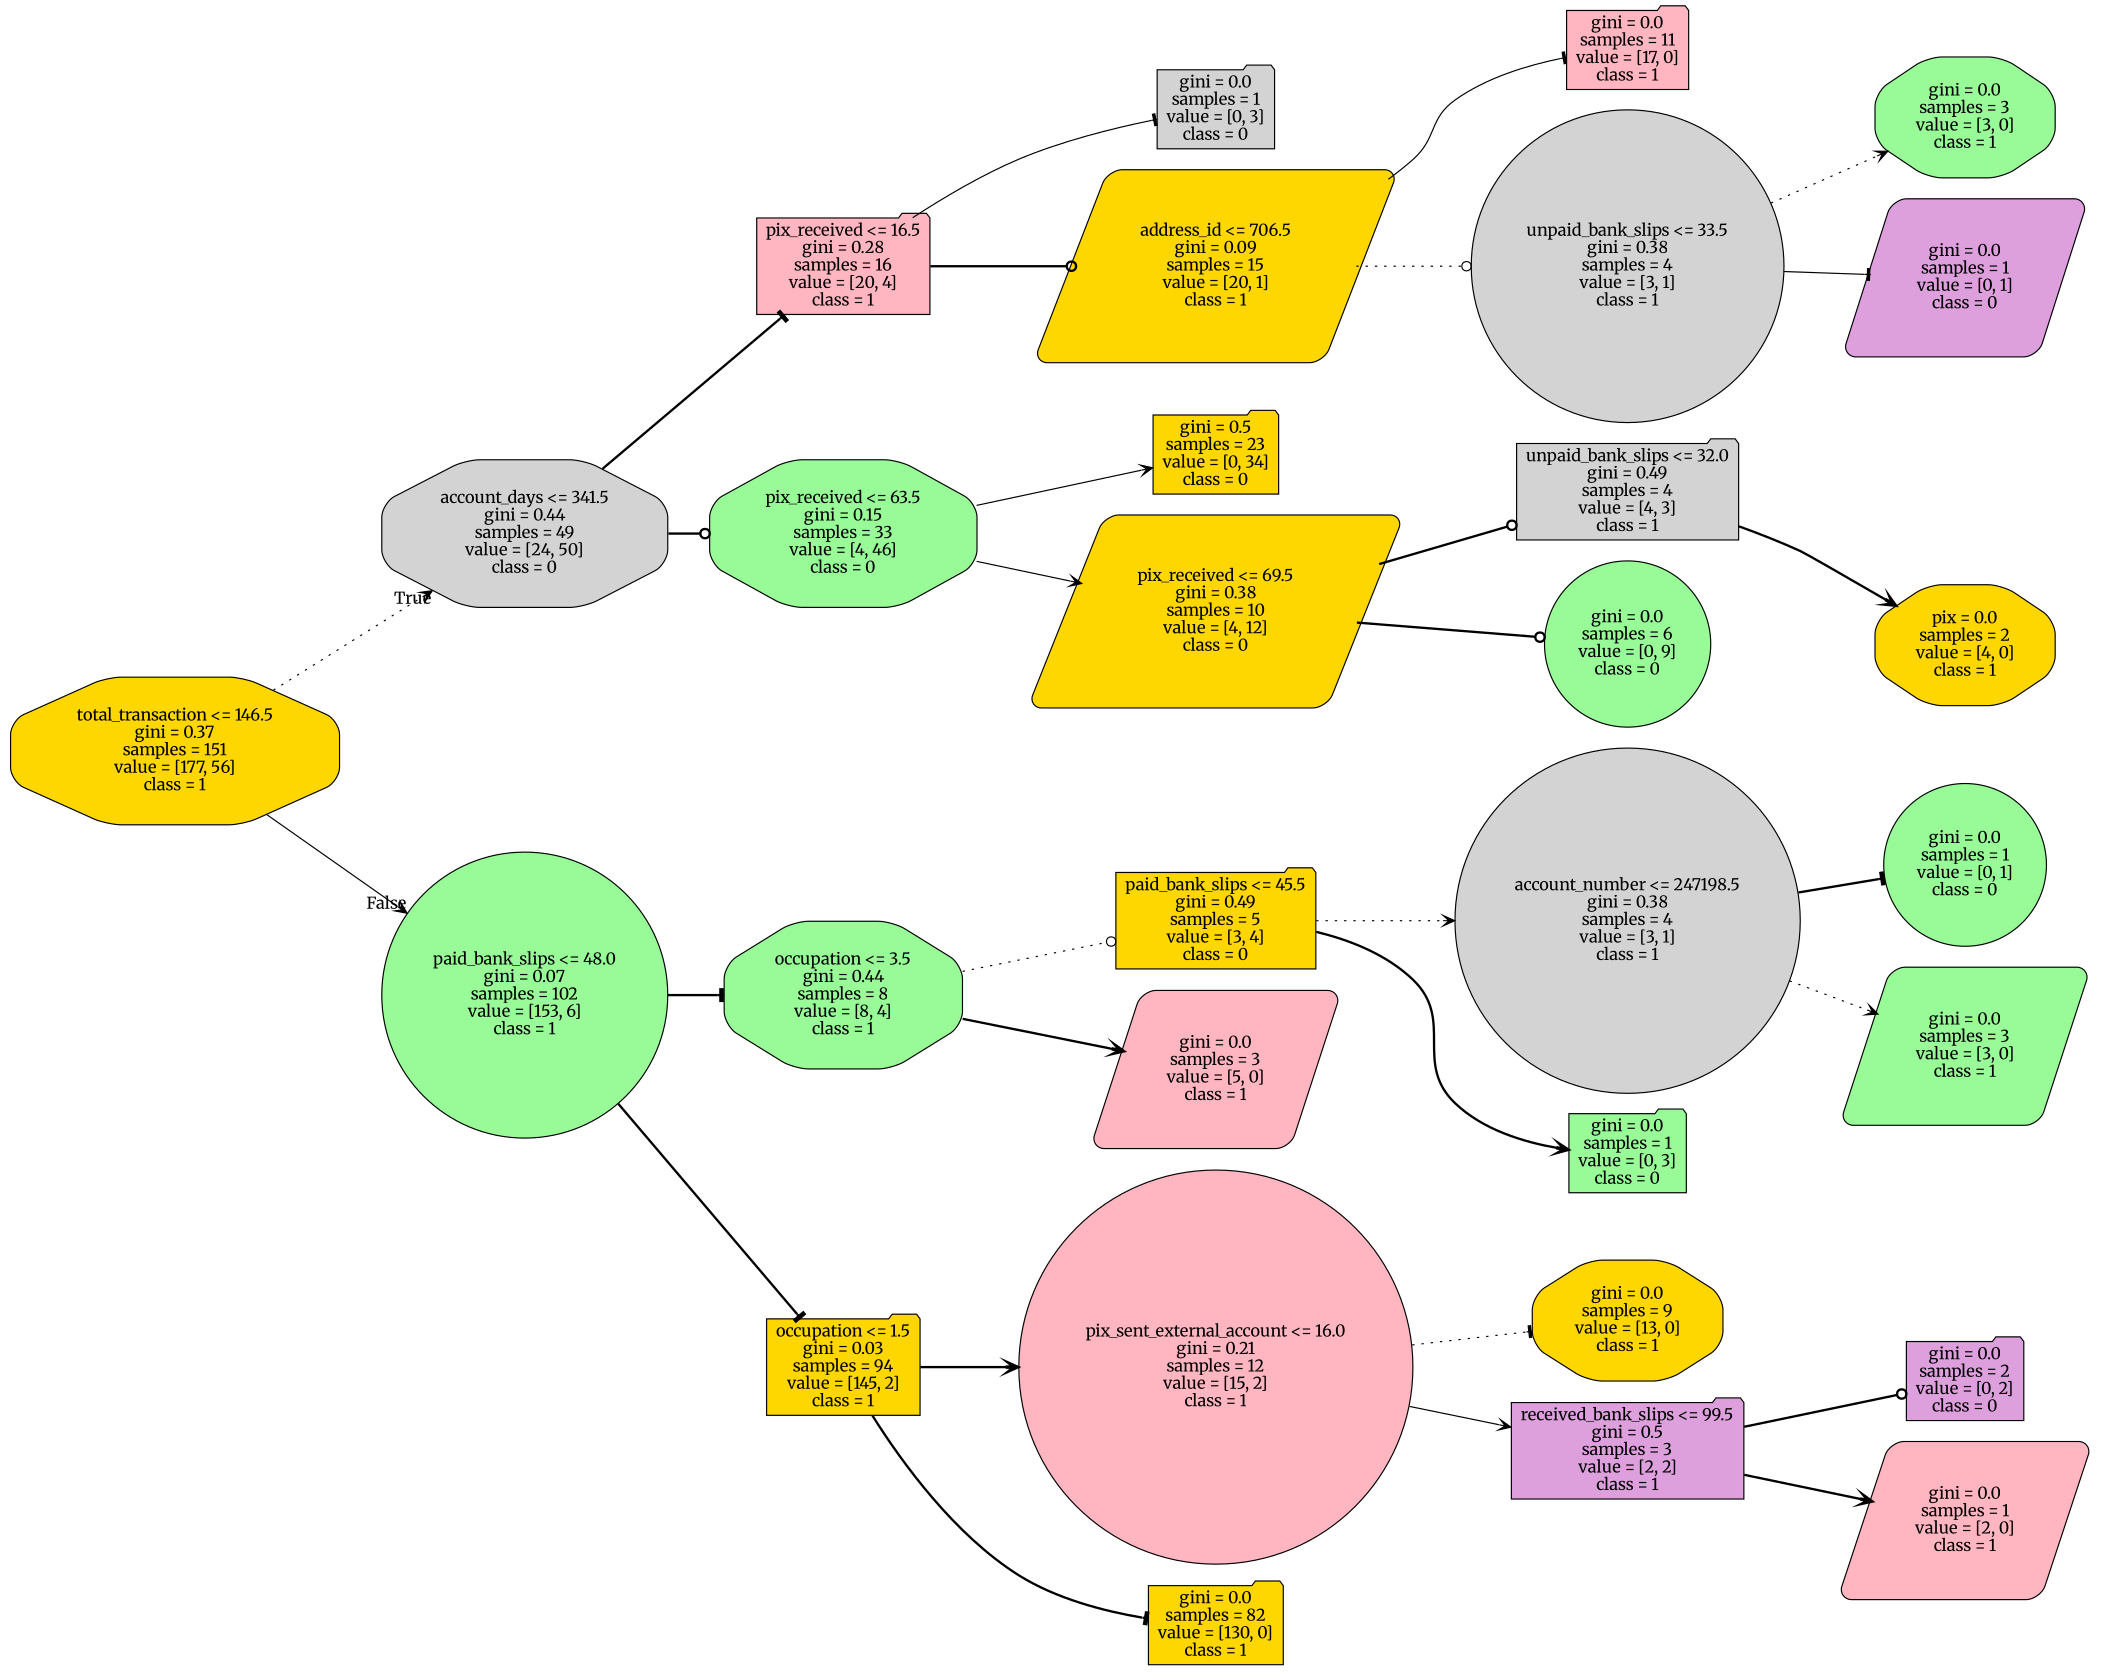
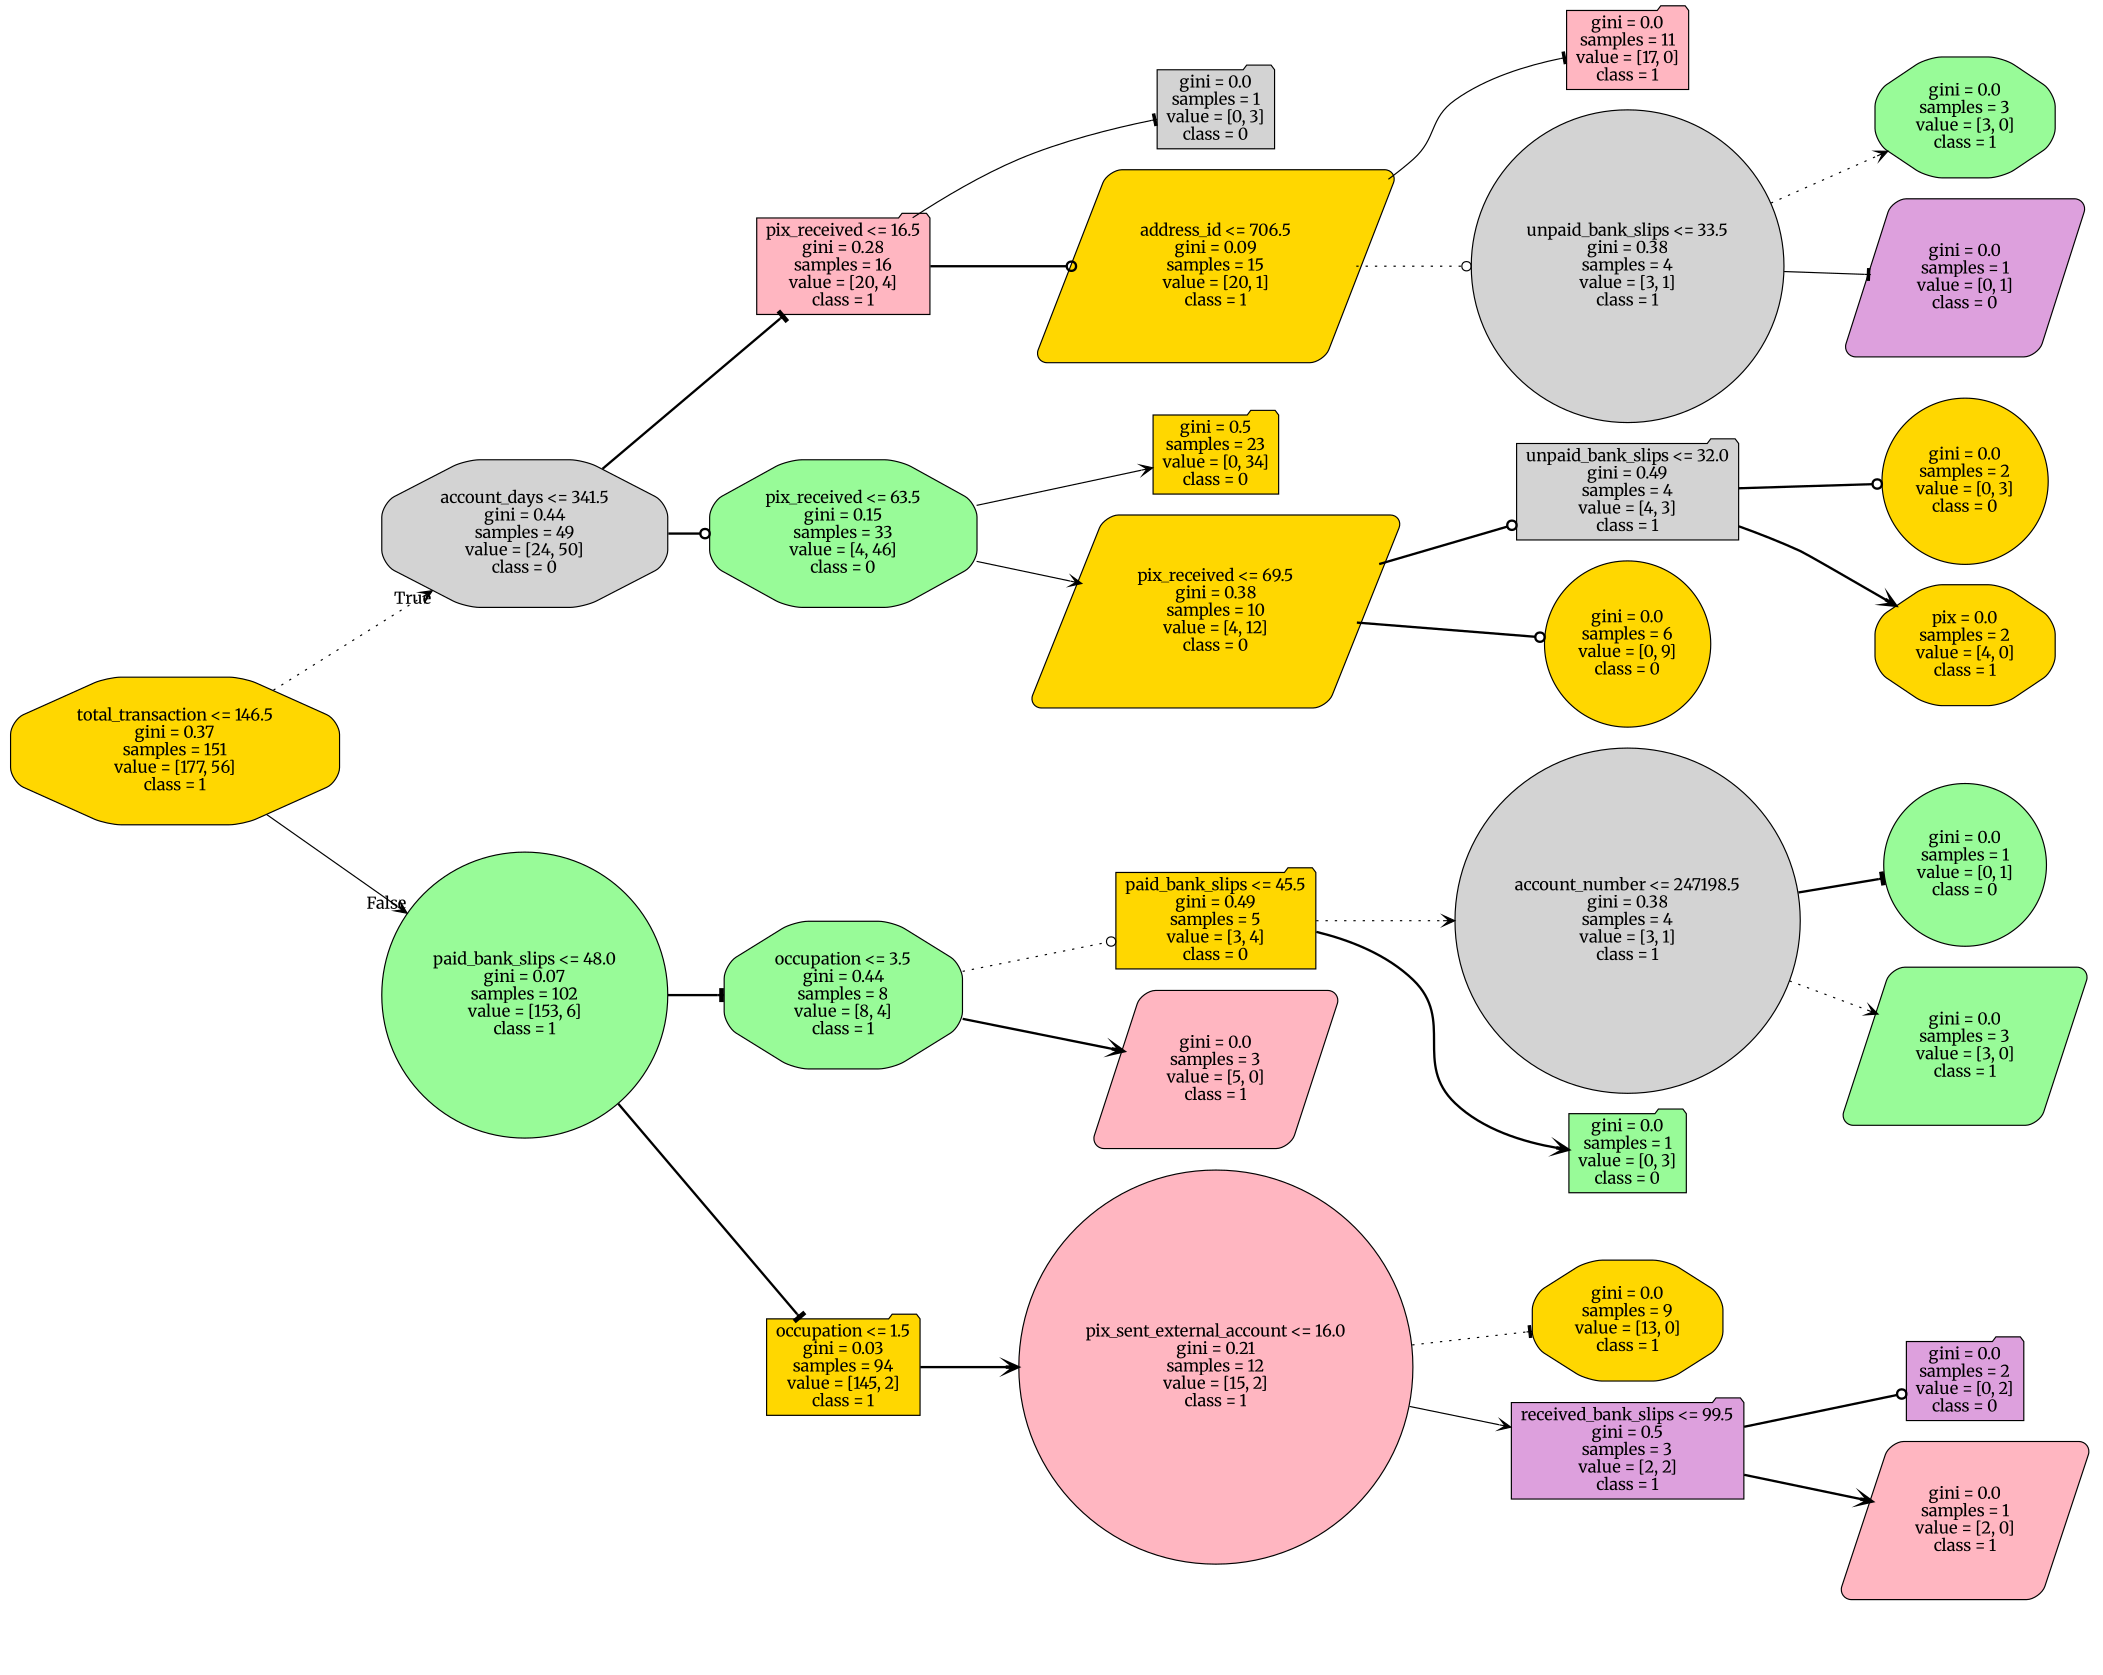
none -> (1965, 481)
(1628, 644) -> (1628, 644)
(1216, 1625) -> none
